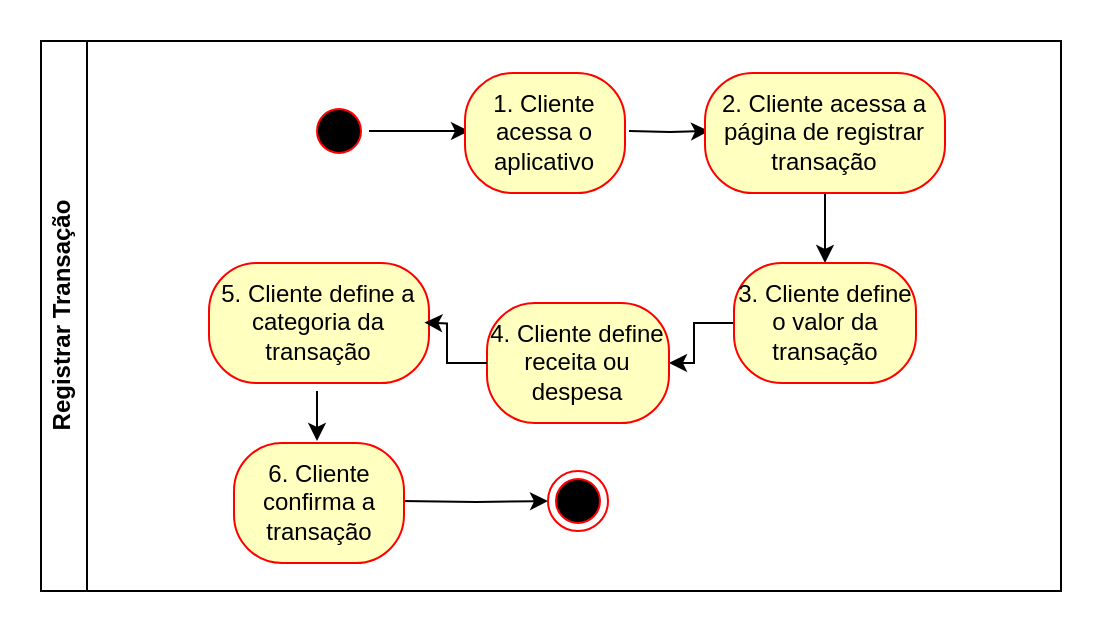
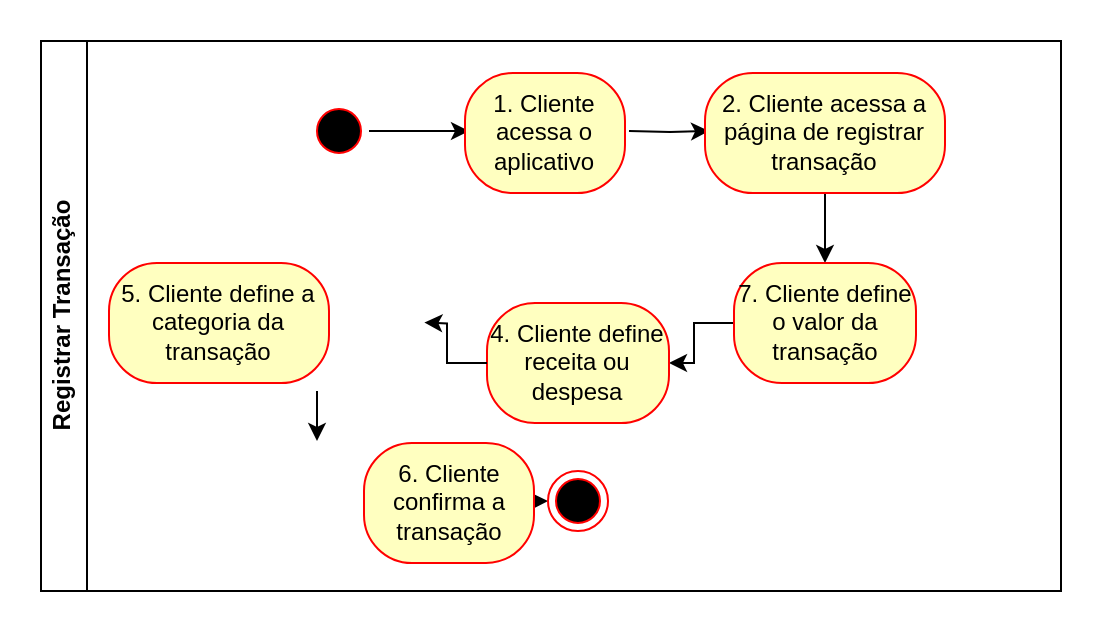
(319, 323) -> (219, 323)
(826, 323) -> (826, 323)
(319, 503) -> (449, 503)
